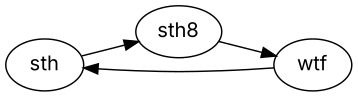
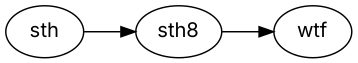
(186, 72) -> none
